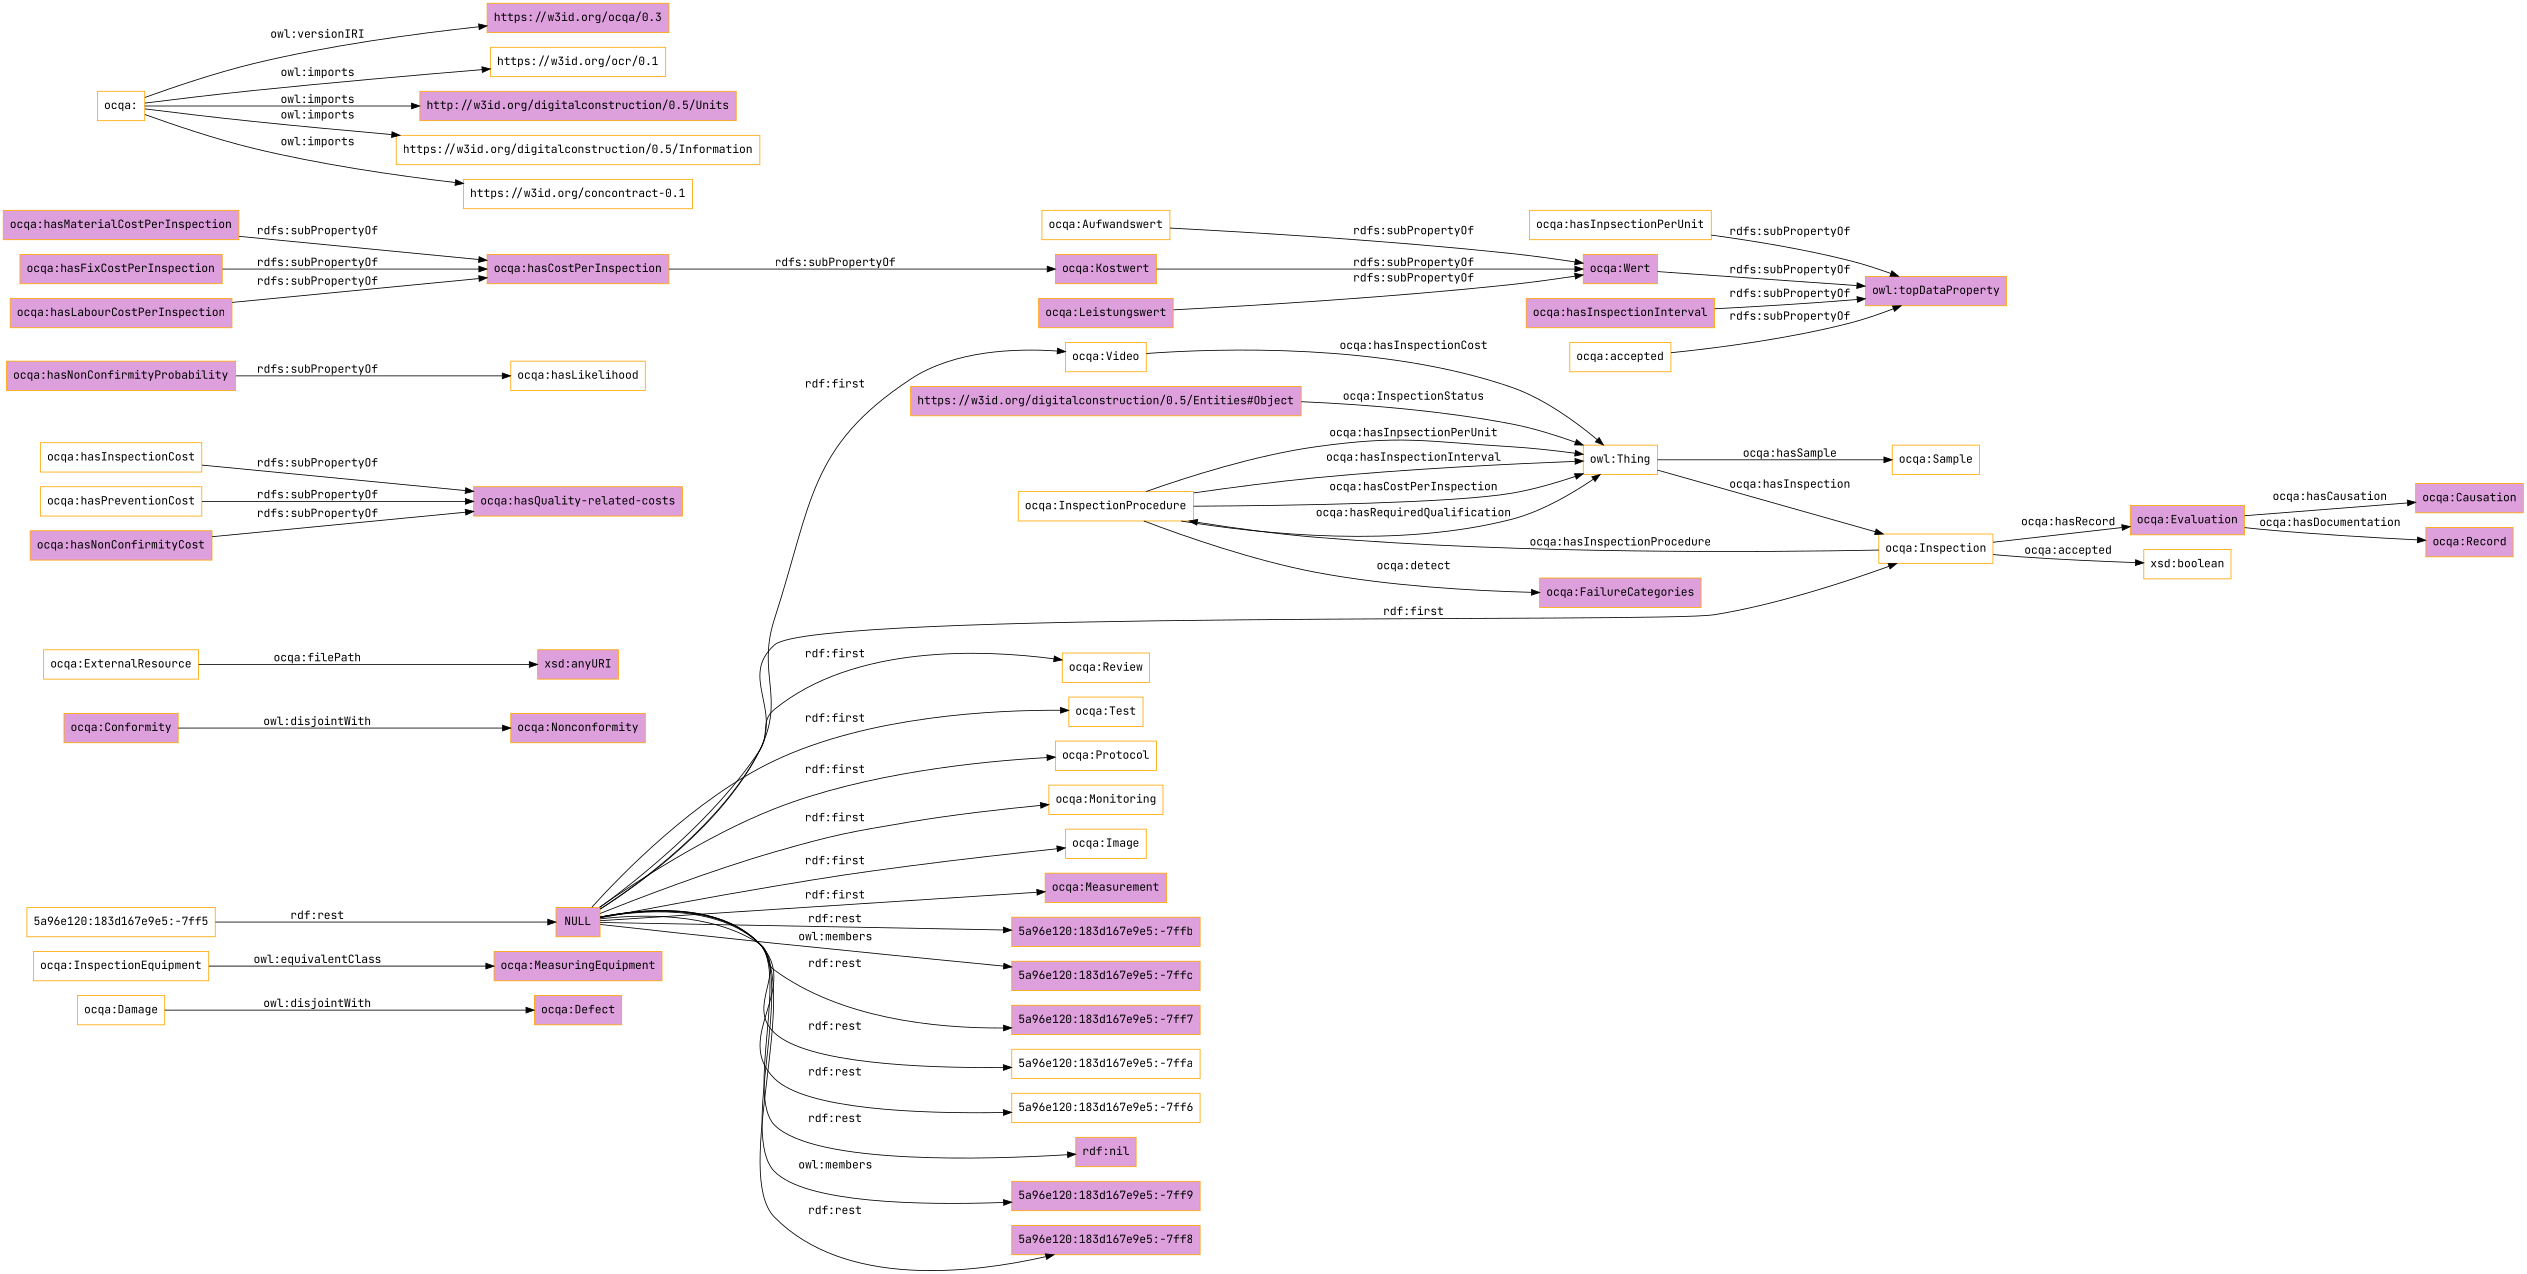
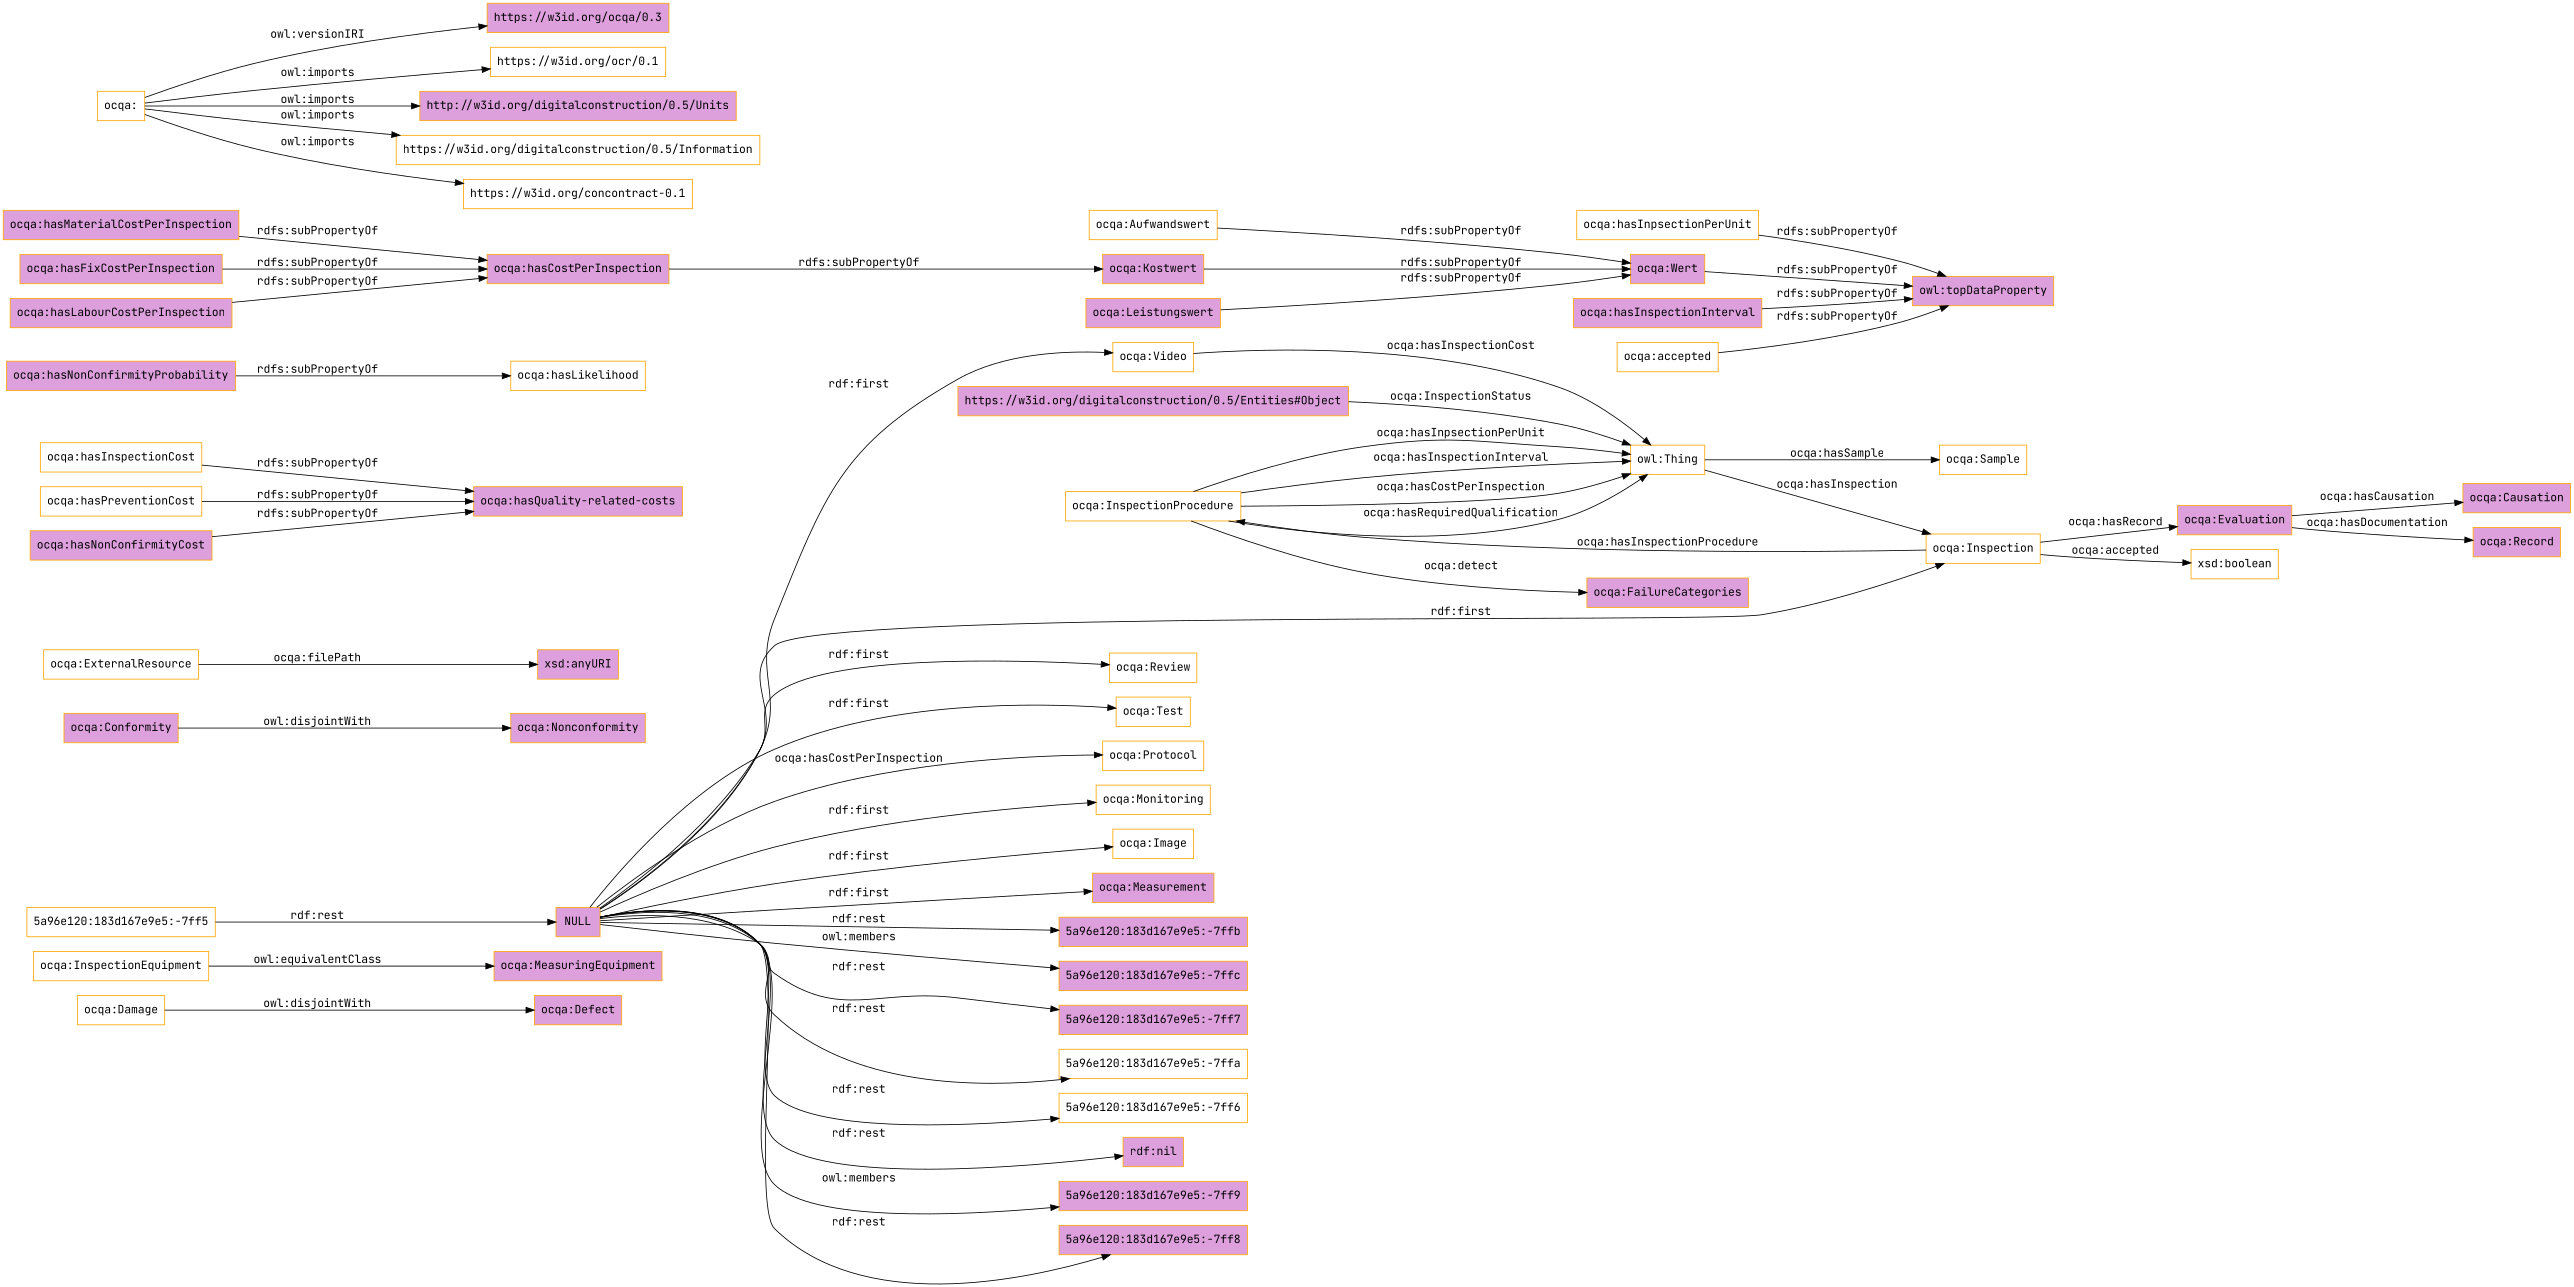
(835, 770) -> (859, 759)
